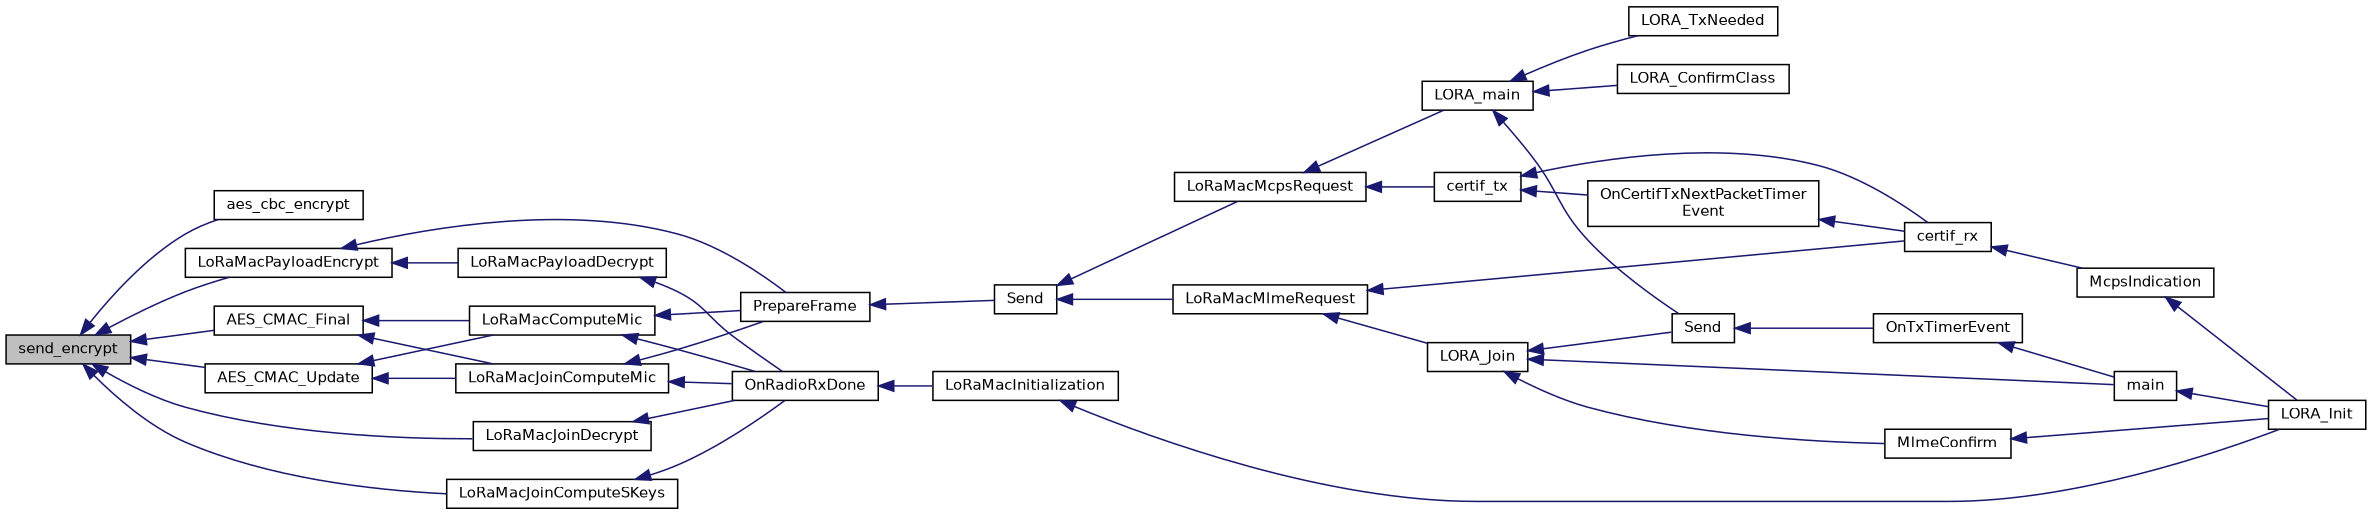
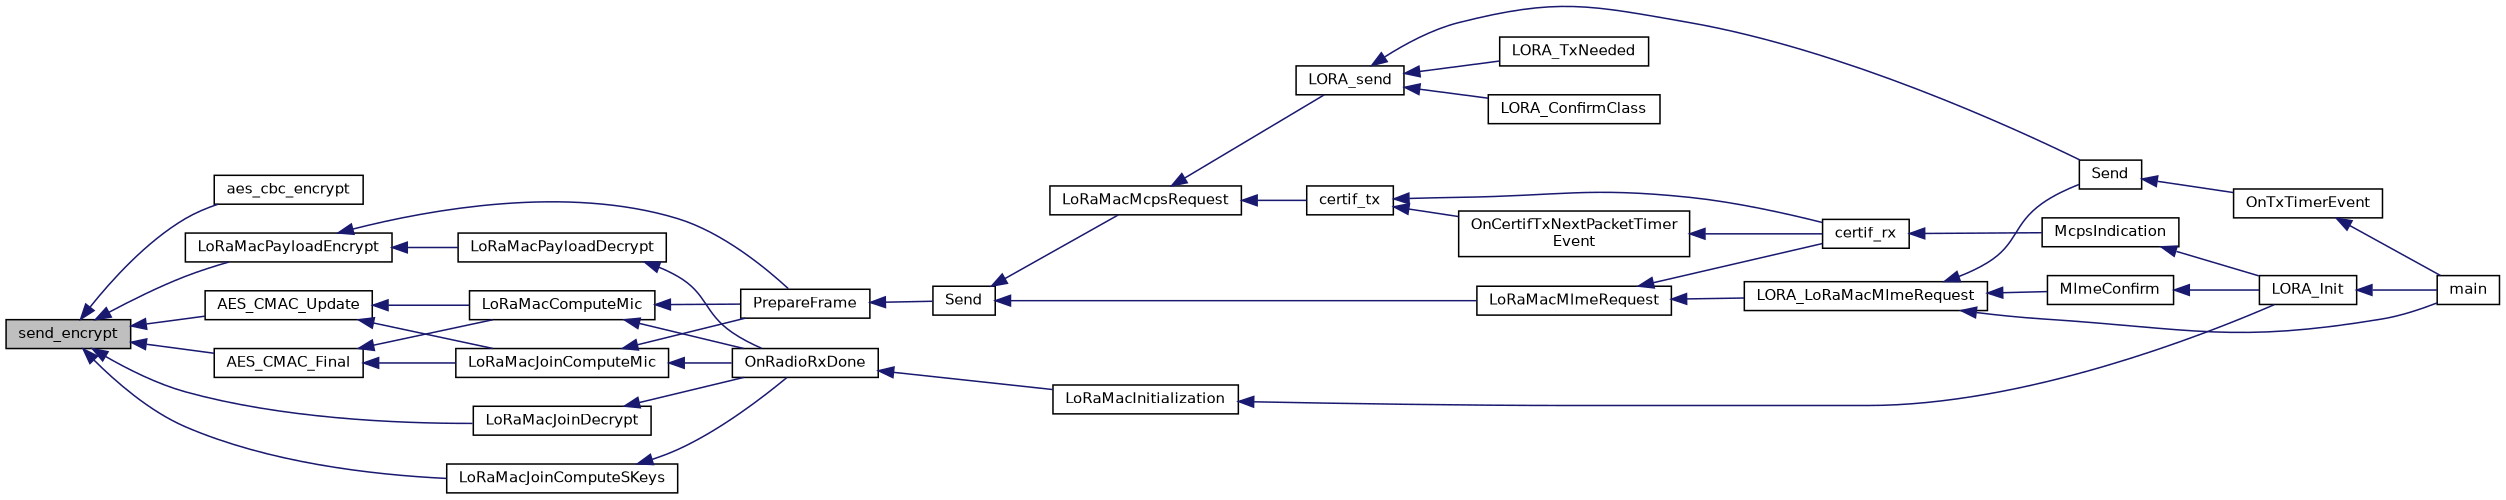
(1478, 96) -> (1350, 80)
(1478, 357) -> (1866, 296)
(2230, 400) -> (2405, 290)
